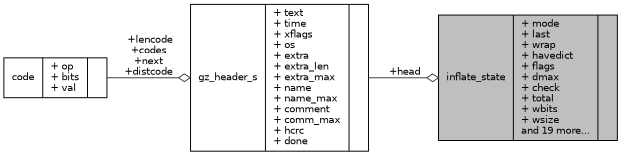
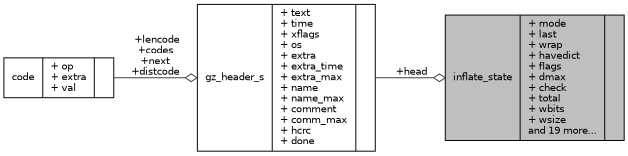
(301, 67) -> (312, 67)
(65, 77) -> (69, 77)
